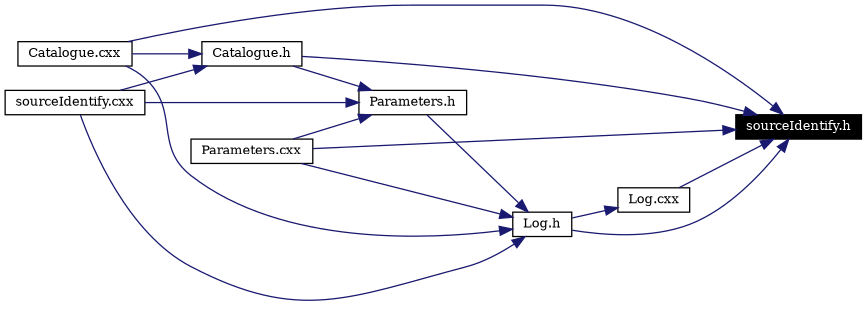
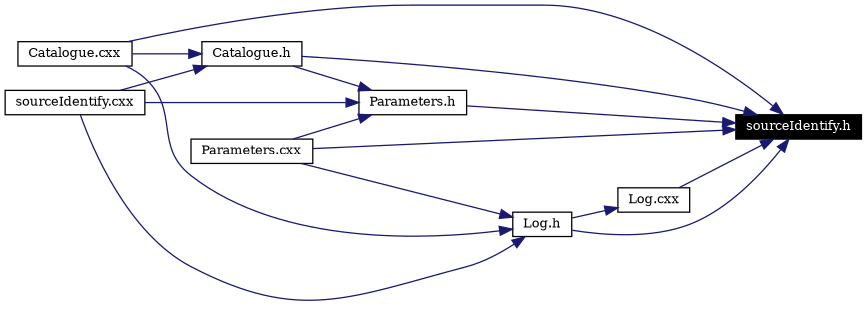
(473, 159) -> (595, 114)
